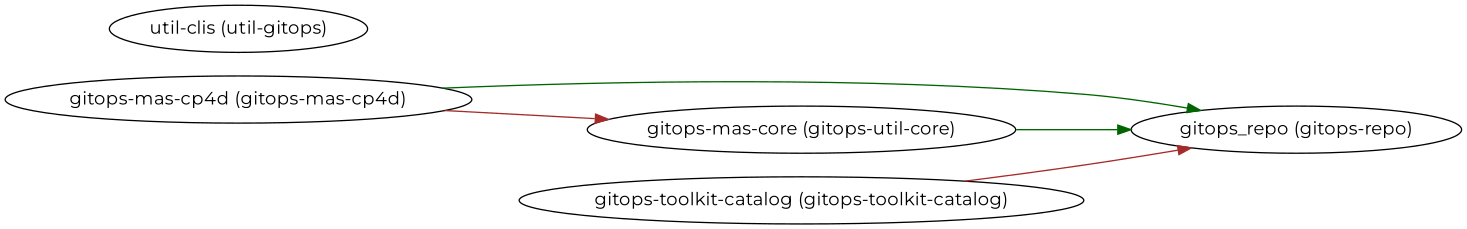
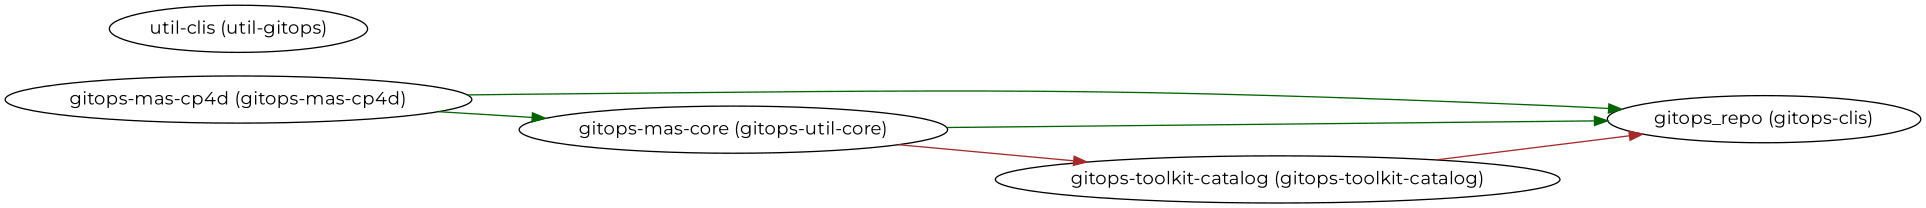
(520, 115) -> (485, 115)
(1296, 130) -> (1764, 119)
none -> (986, 153)
